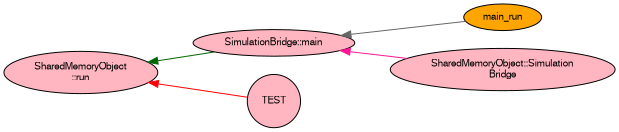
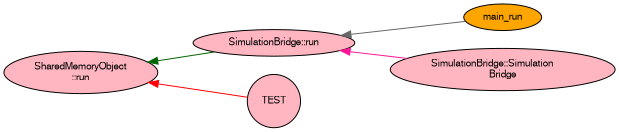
(274, 43) -> (274, 43)
(503, 70) -> (503, 70)
